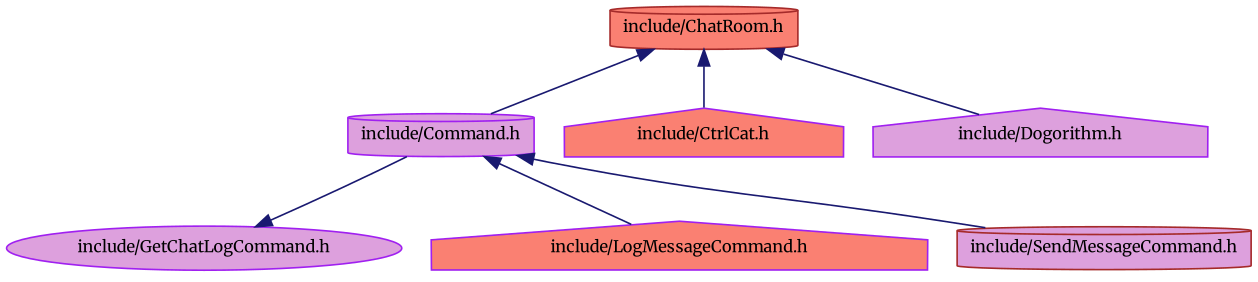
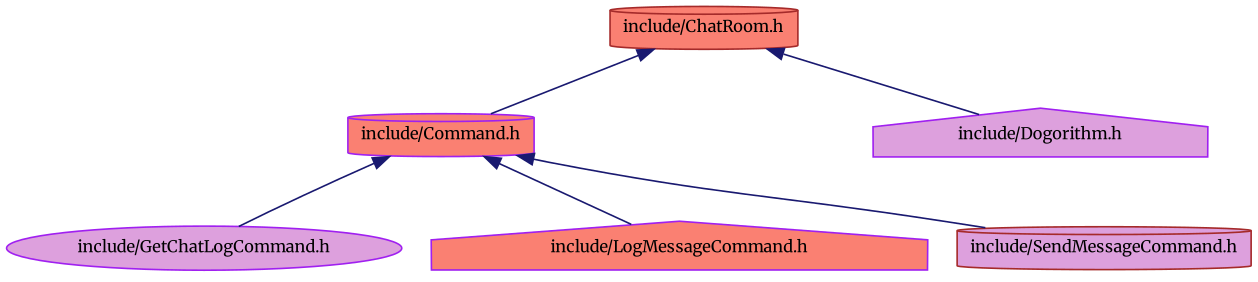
(441, 135) -> (441, 135)
(704, 135) -> none
(339, 189) -> (306, 194)
